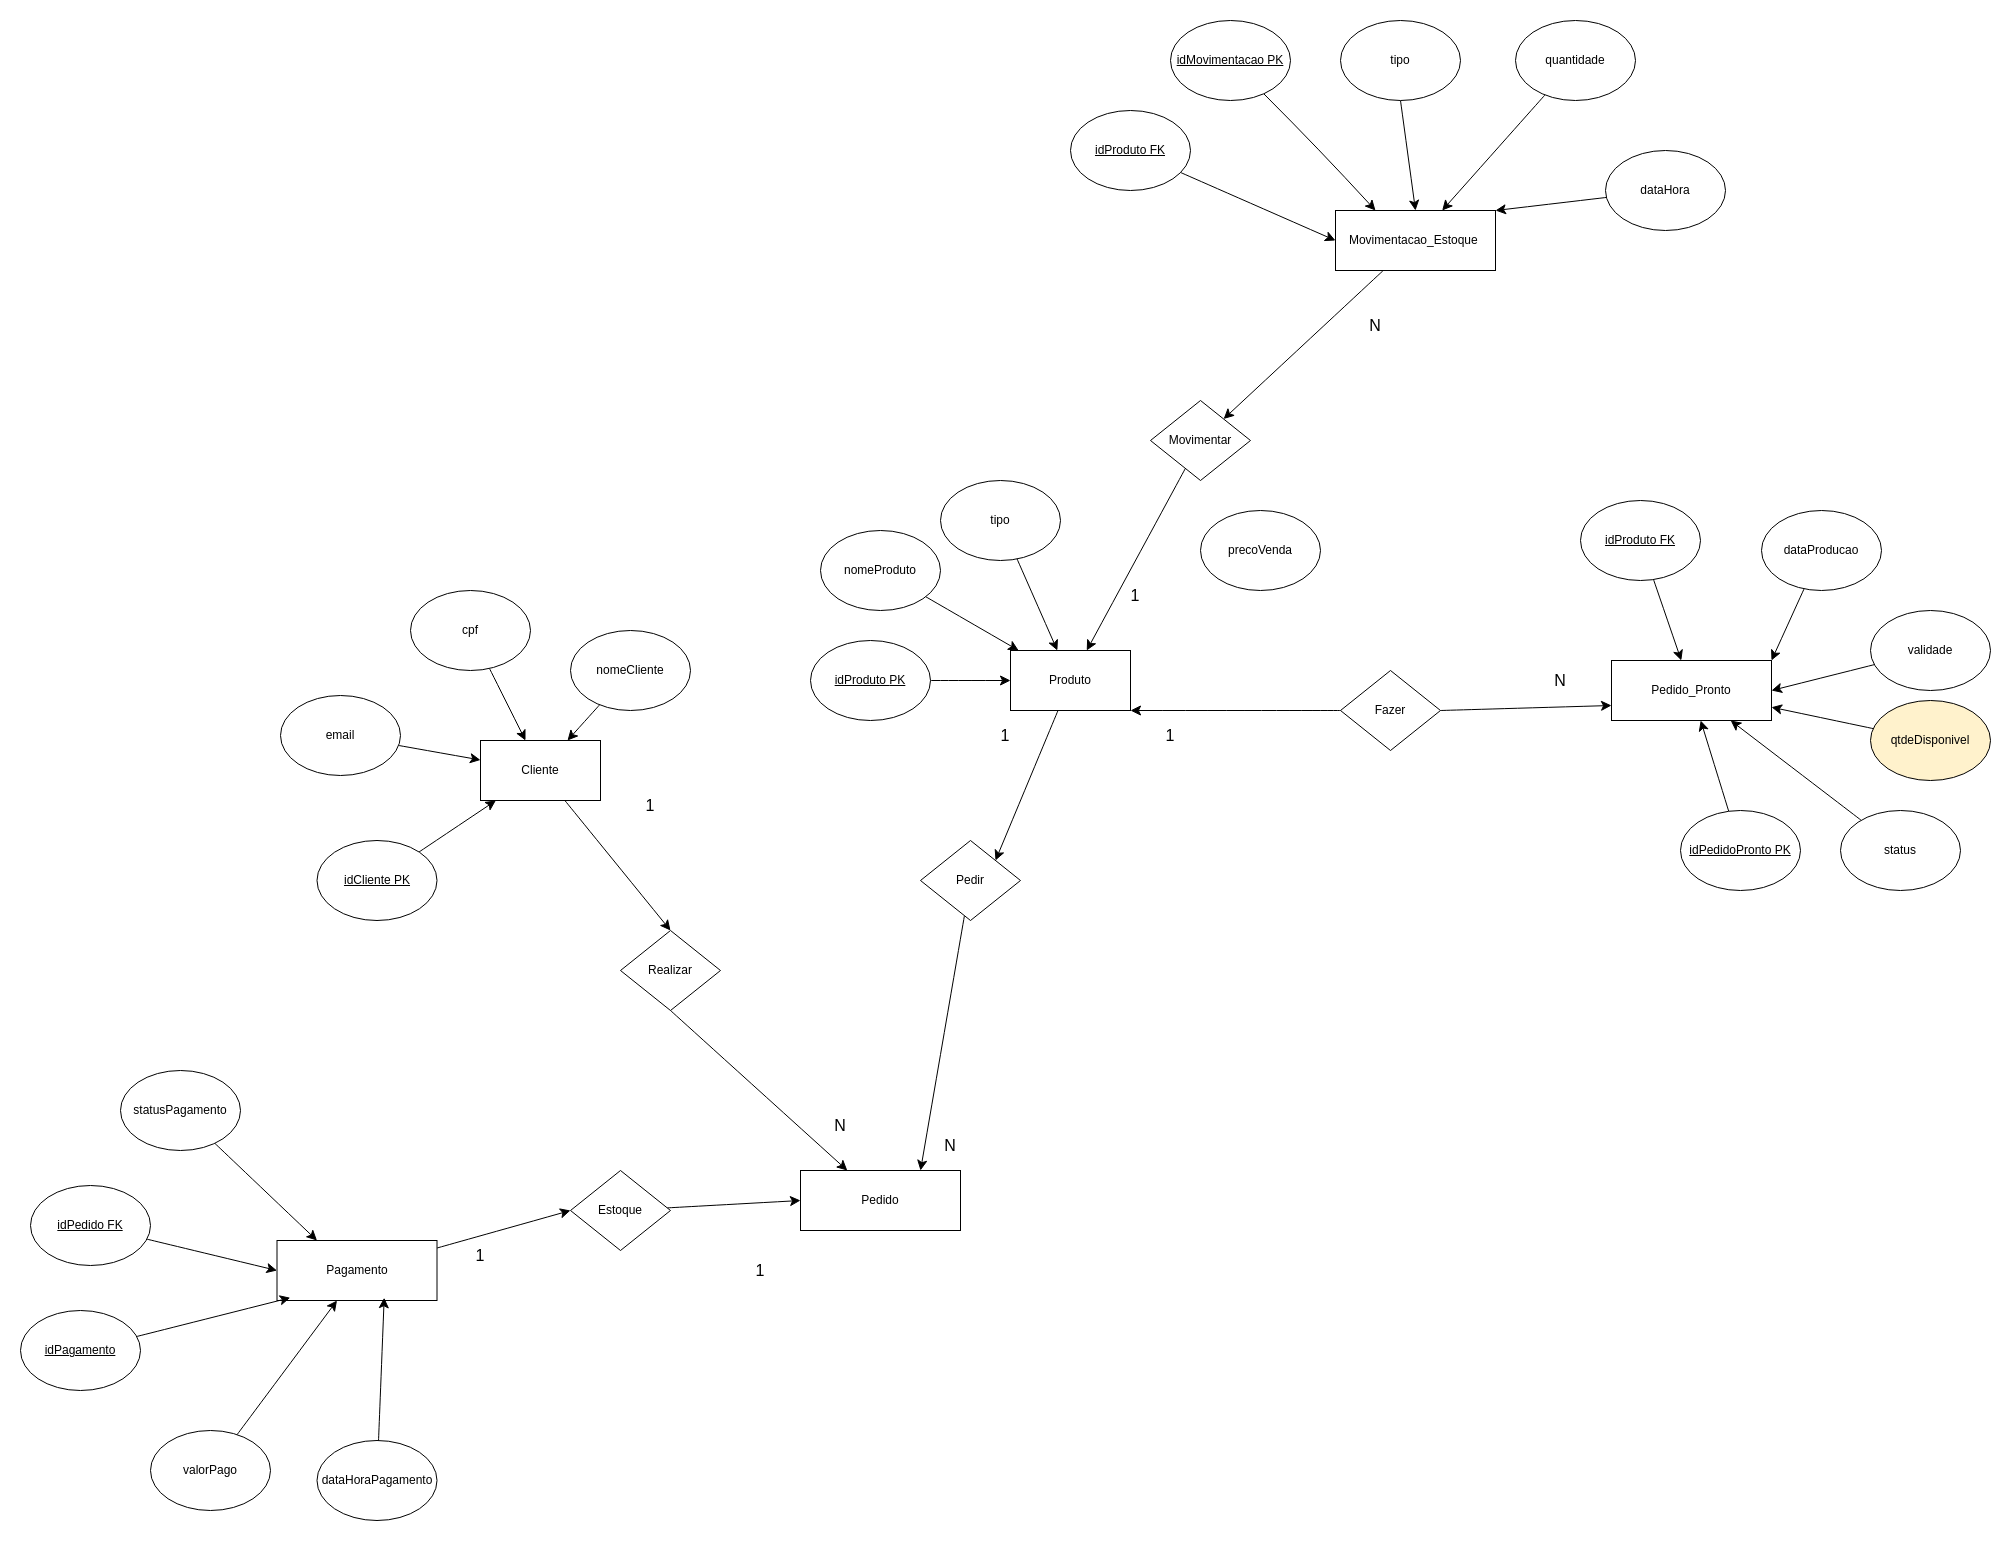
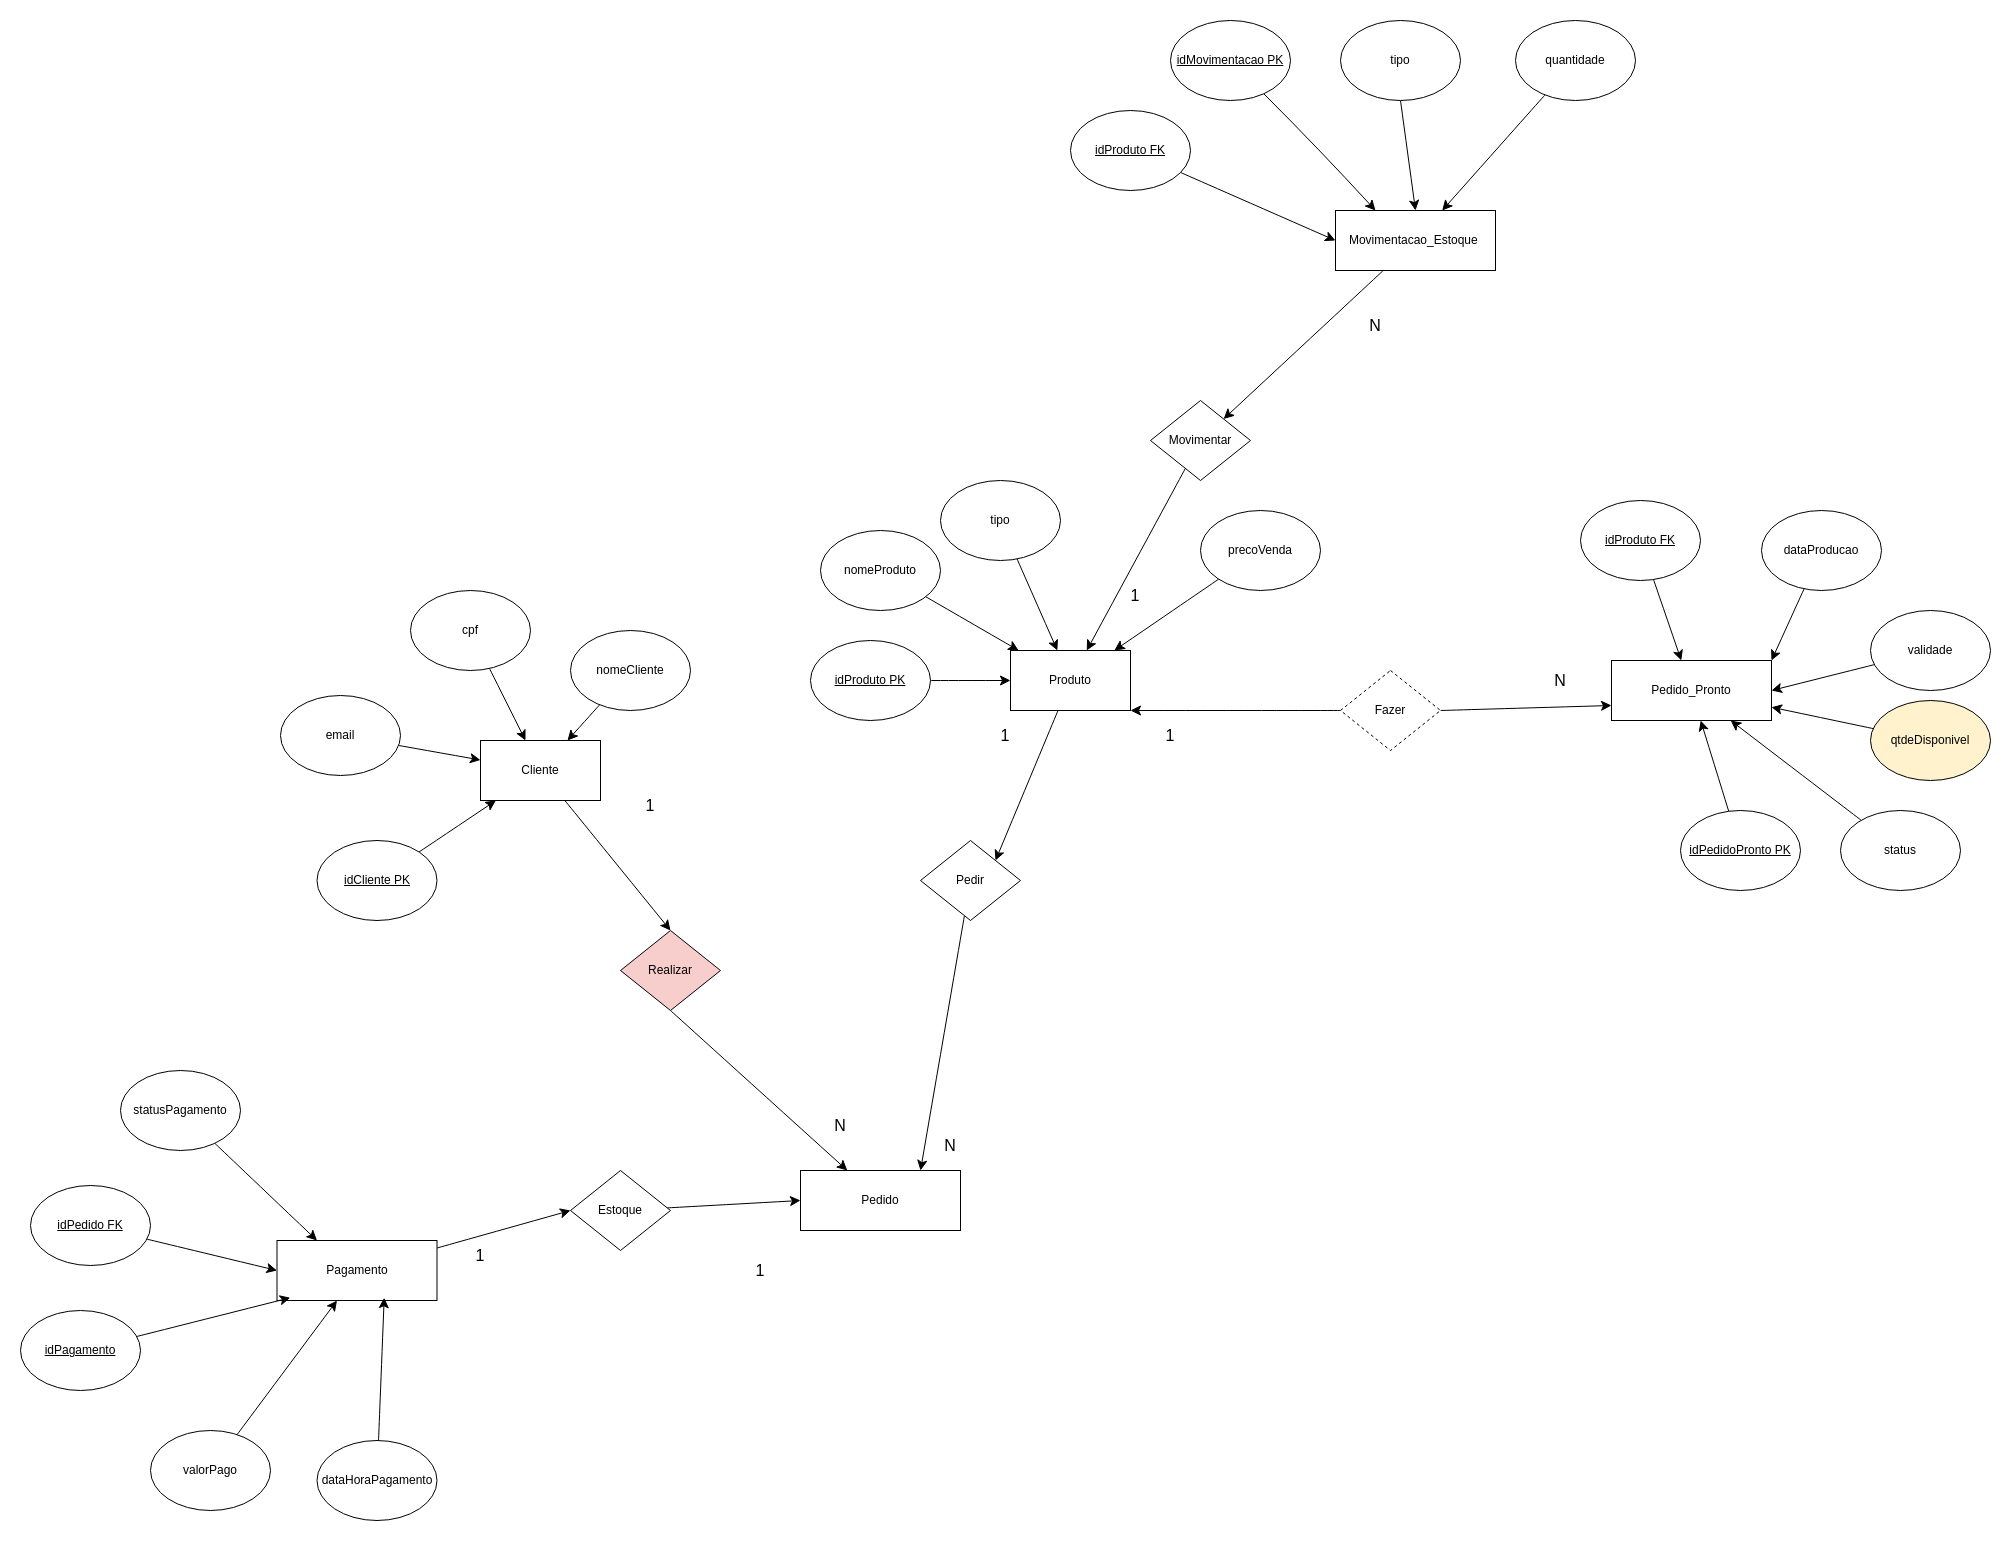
(1666, 191) -> none
(1555, 204) -> none
none -> (1169, 613)
(1391, 711) -> (1391, 711)
(671, 971) -> (671, 971)
